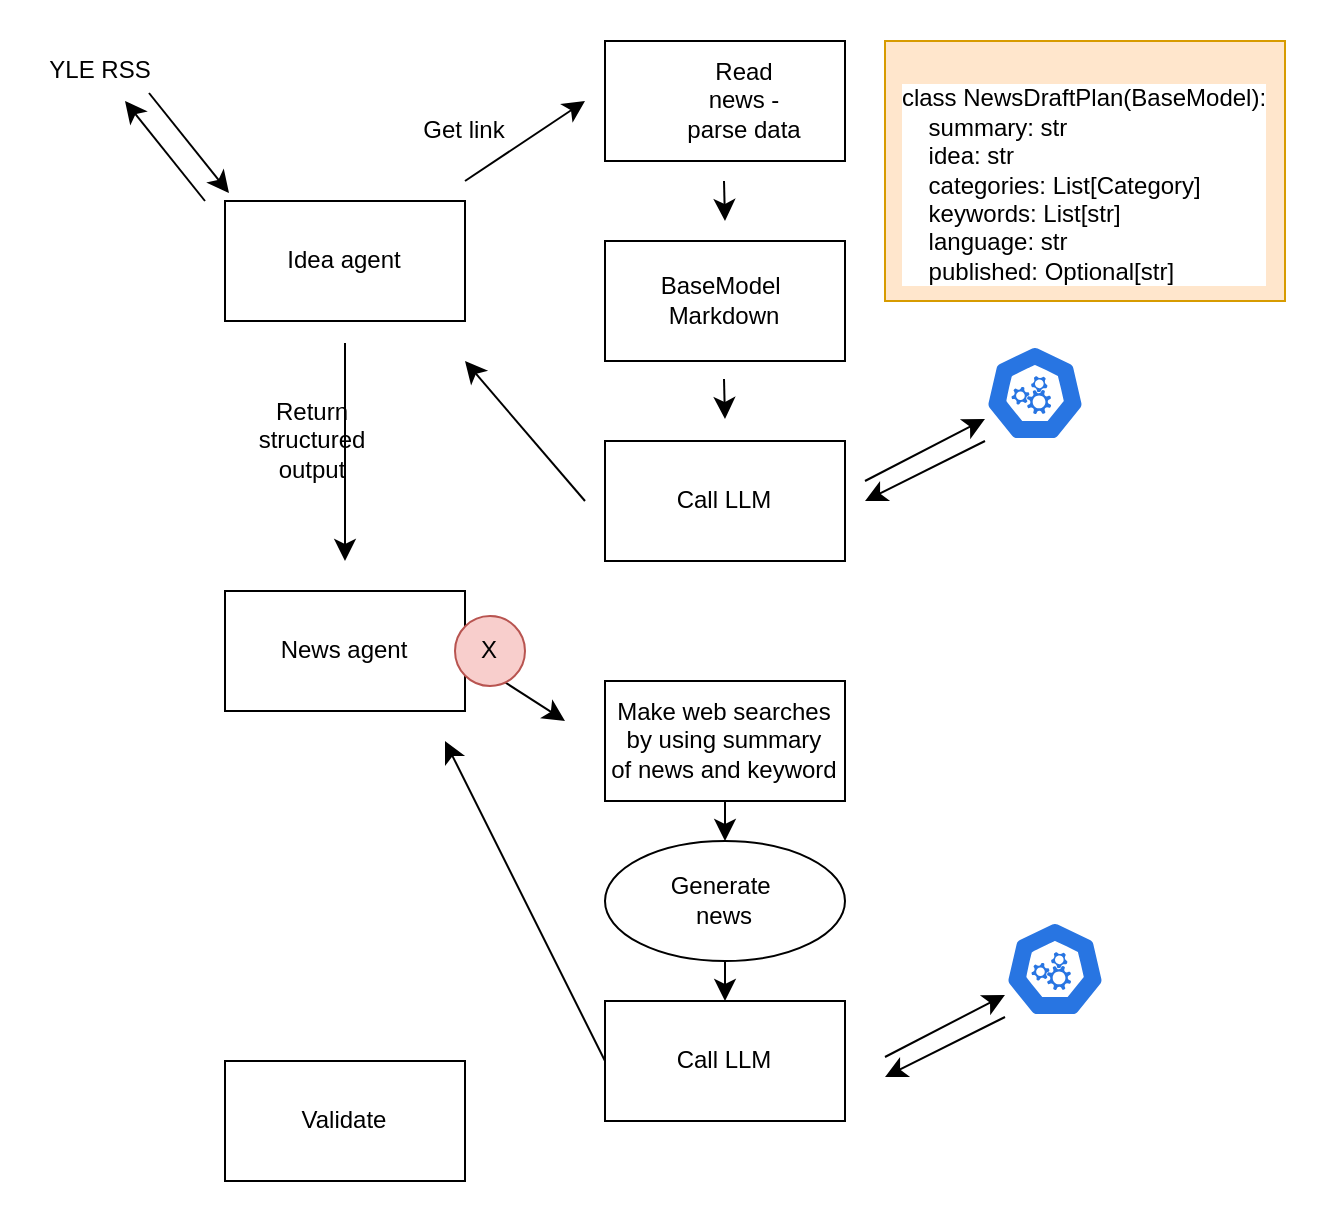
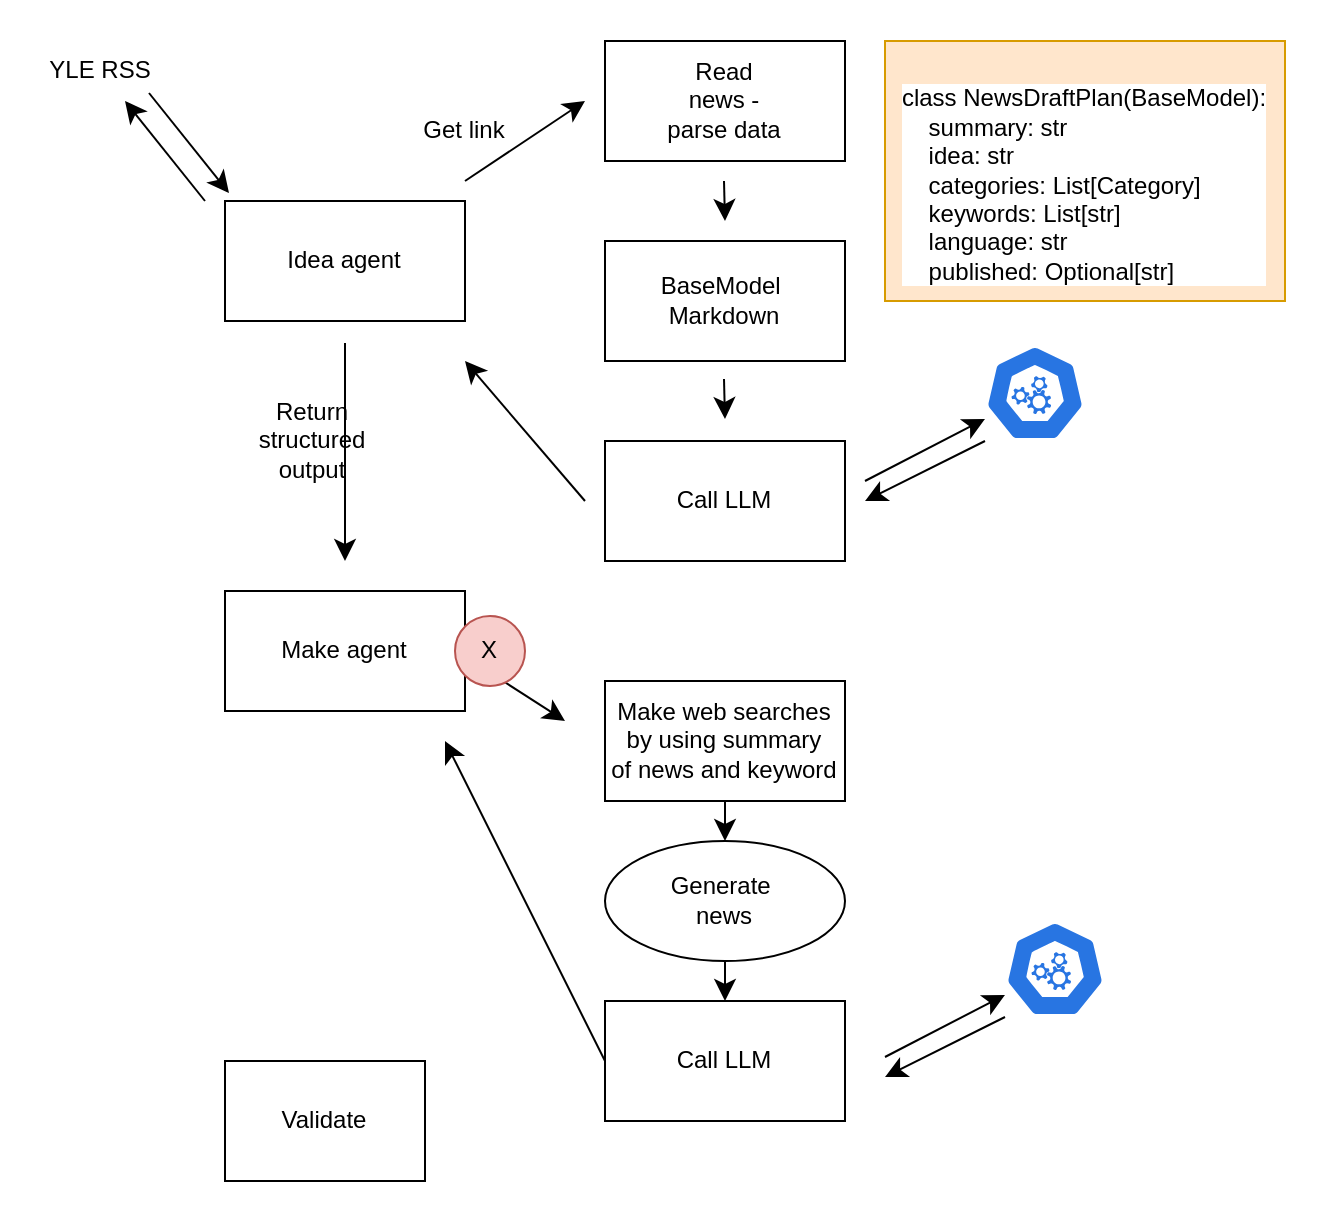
(745, 101) -> (725, 101)
(345, 651) -> (345, 651)
(345, 1121) -> (325, 1121)
